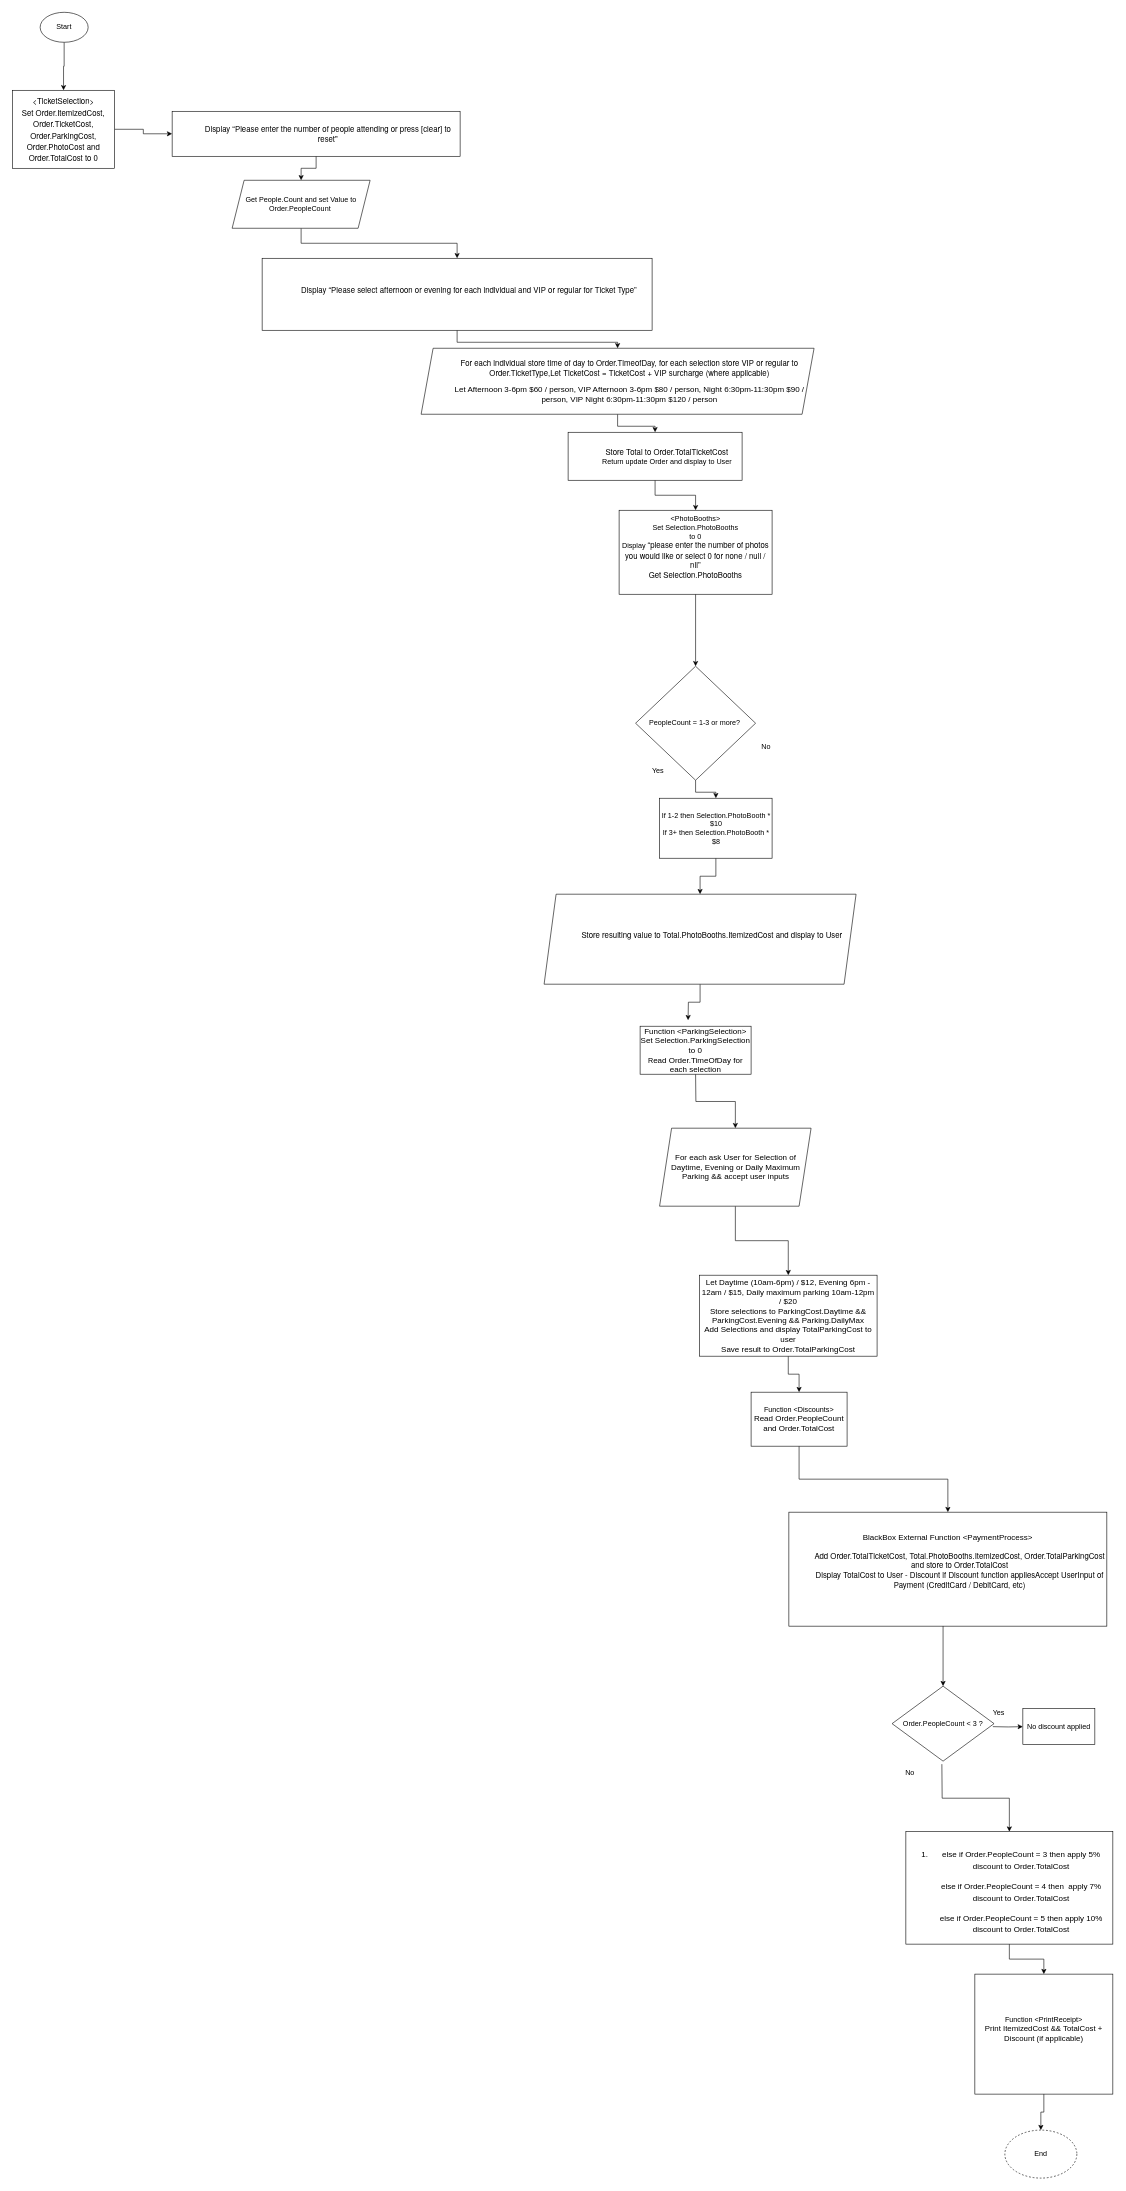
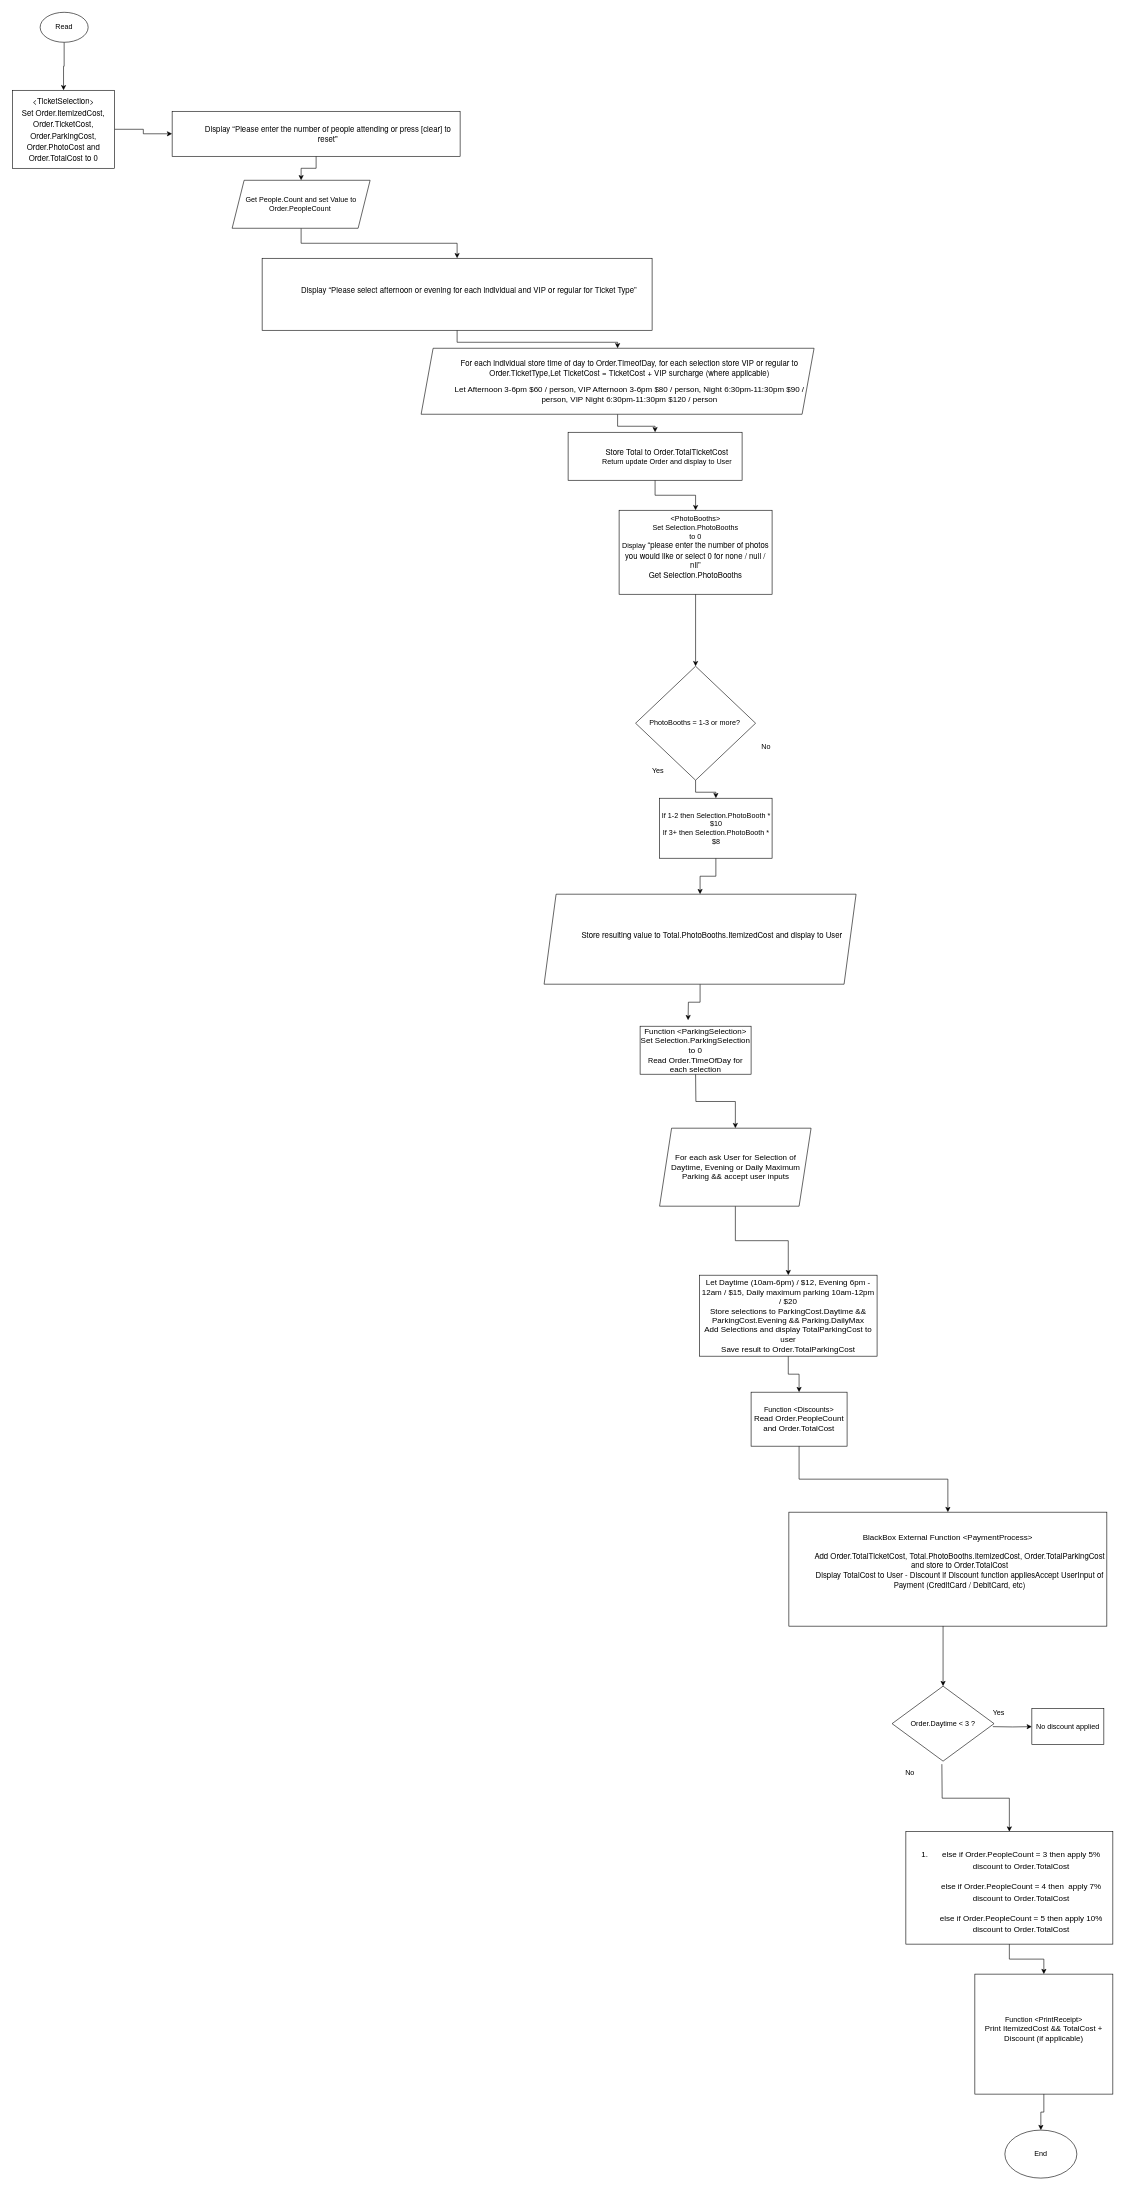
(64, 27) -> (64, 27)
(696, 723) -> (696, 723)
(943, 1724) -> (943, 1724)
(1059, 1727) -> (1068, 1727)
(1041, 2154) -> (1041, 2154)
